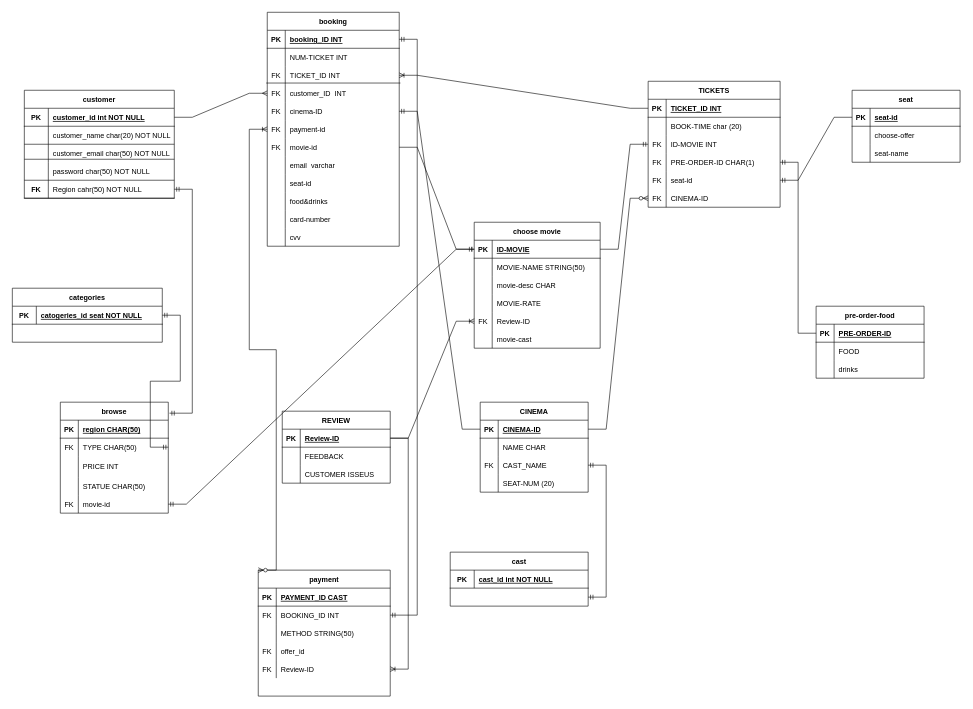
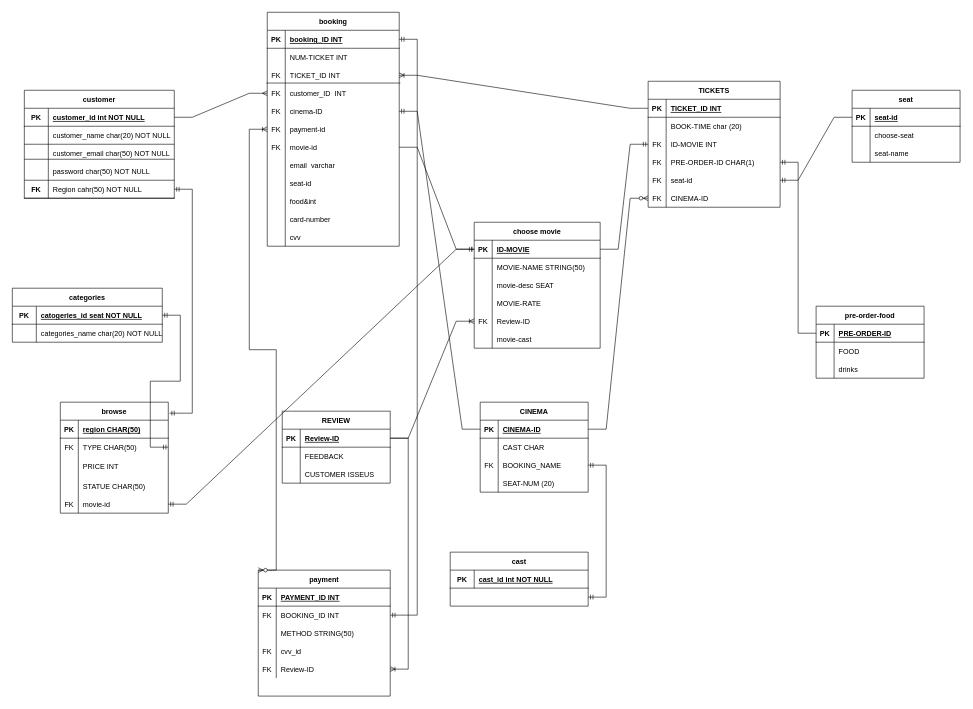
(899, 136) -> (897, 136)
(311, 202) -> (305, 202)
(525, 286) -> (525, 286)
none -> (99, 333)
(520, 448) -> (520, 448)
(521, 466) -> (527, 466)
(310, 598) -> (308, 598)
(296, 652) -> (292, 652)
